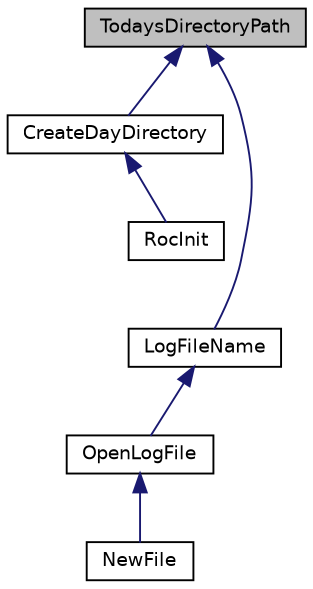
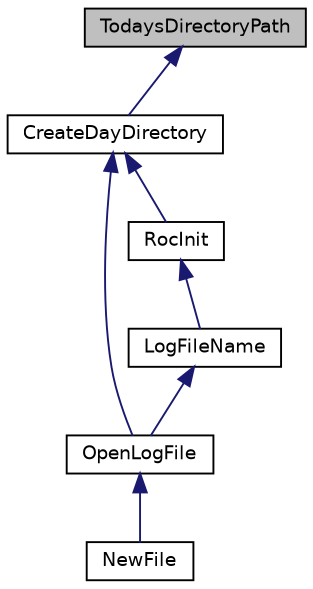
(251, 196) -> (193, 304)
none -> (106, 306)
